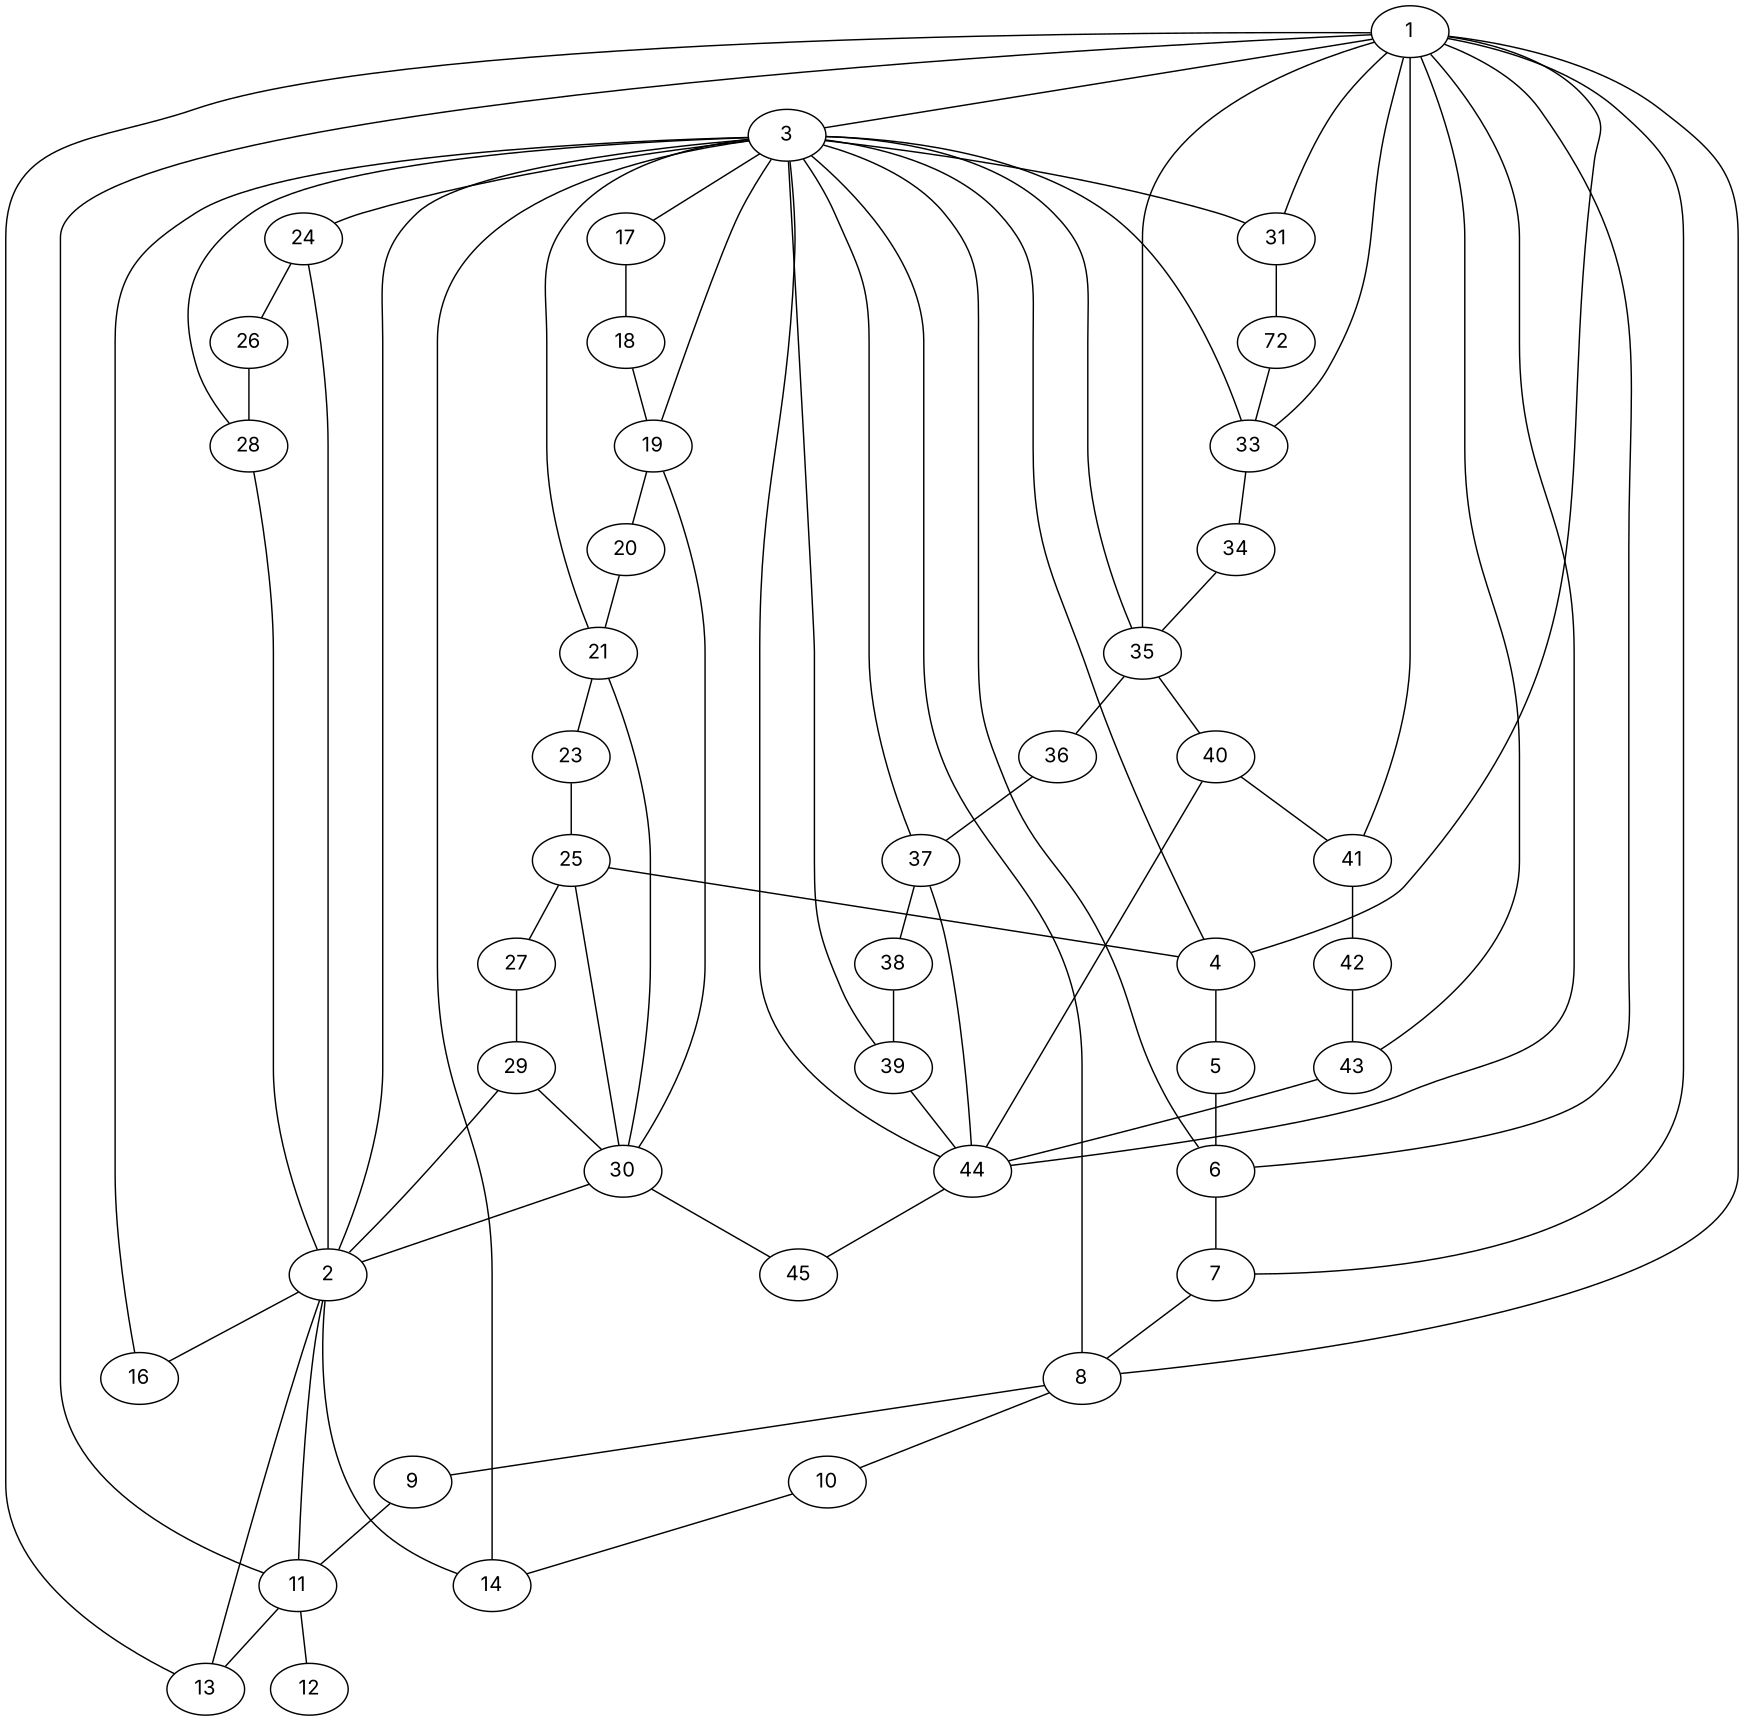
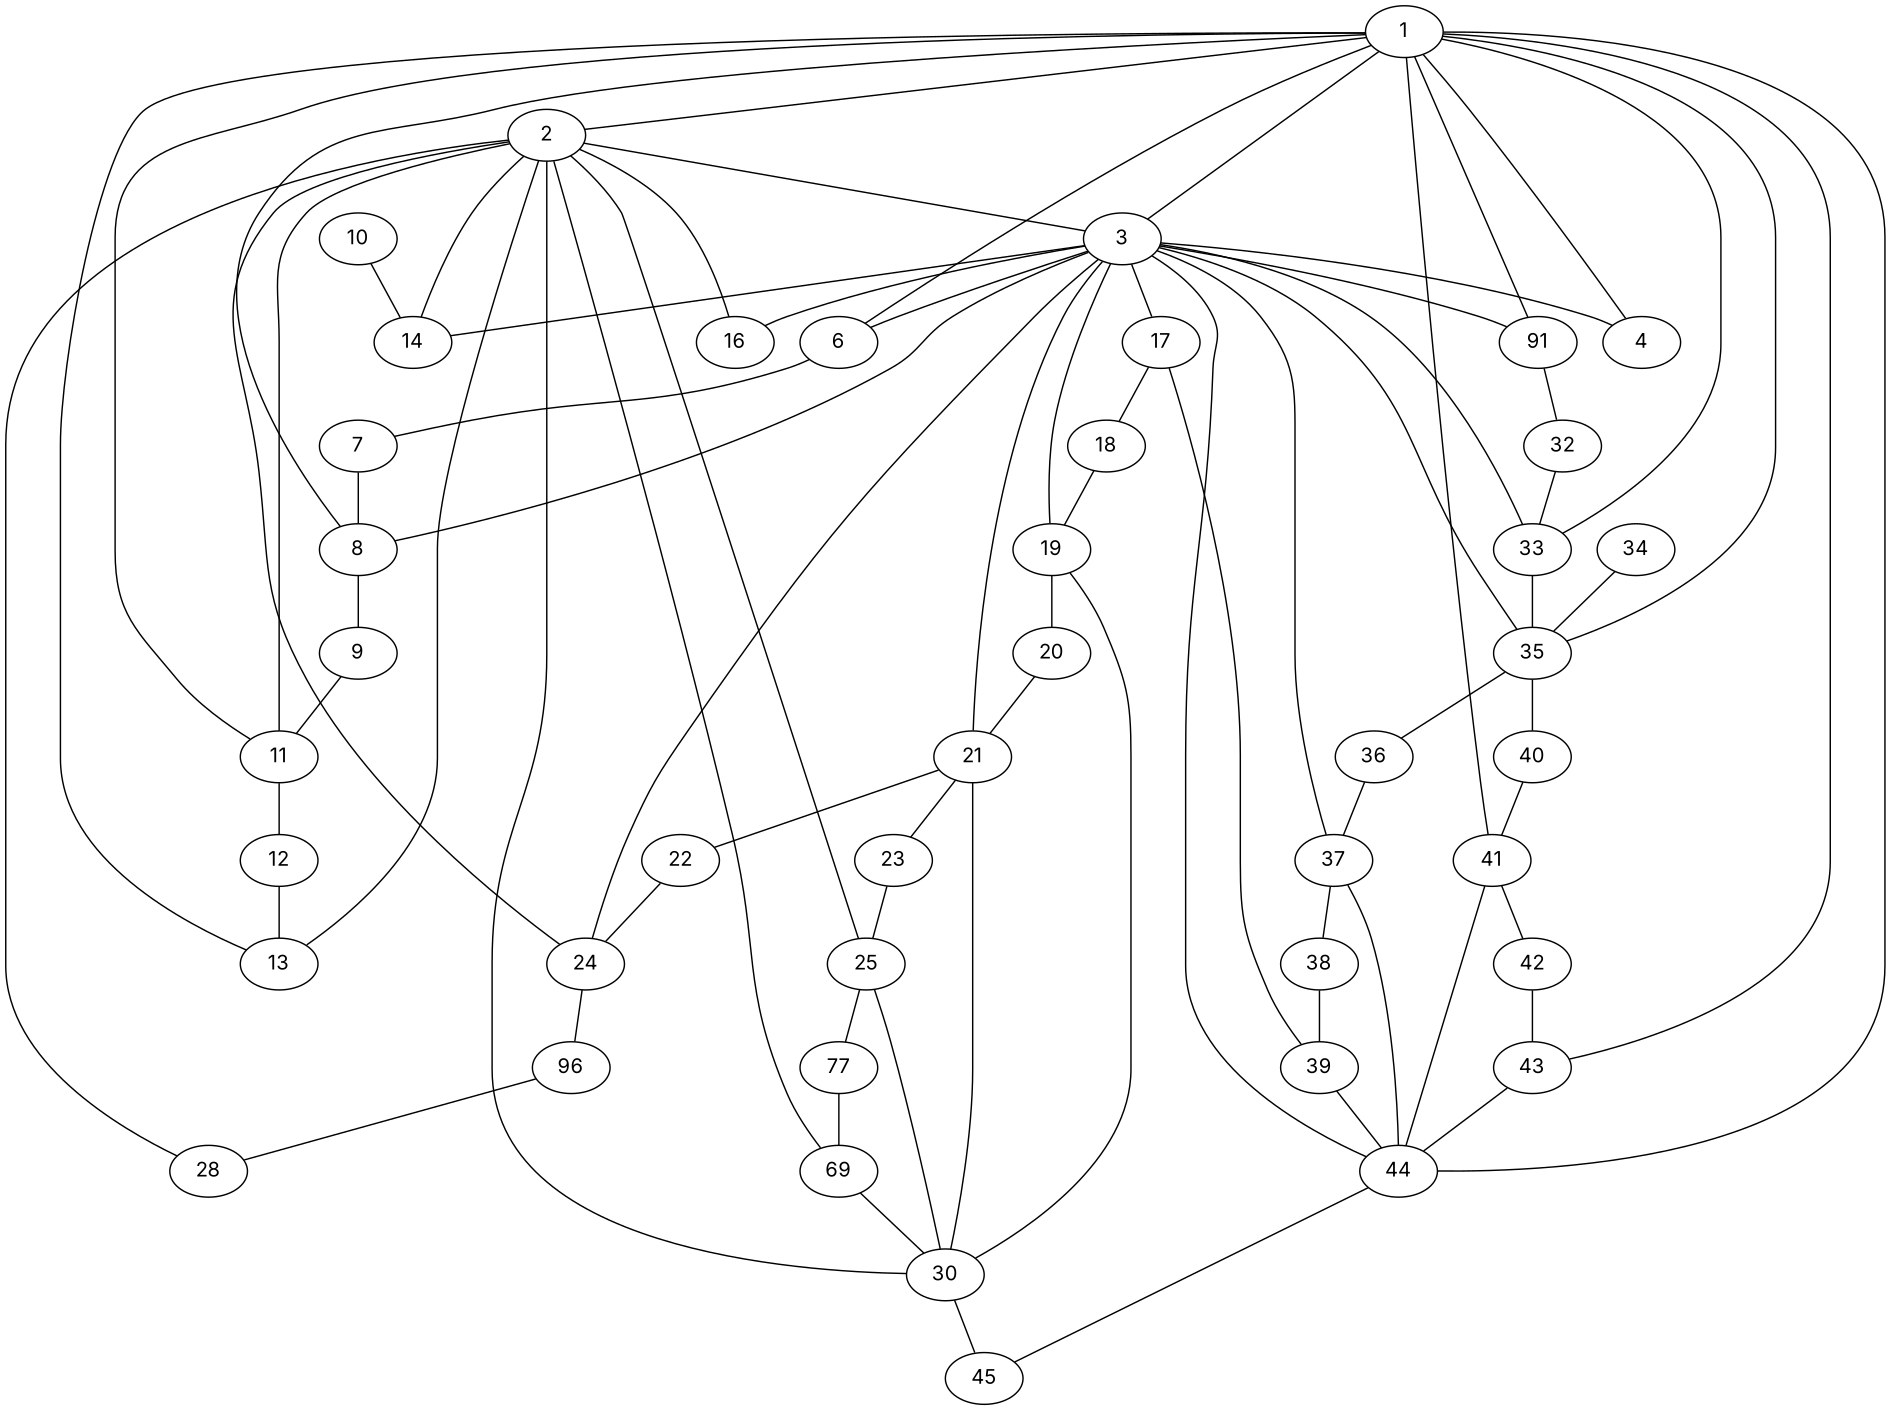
(339, 180) -> none
(1276, 239) -> (1538, 342)
(249, 342) -> (571, 1068)
(1276, 342) -> (1563, 446)
(1243, 498) -> (1532, 602)
(813, 610) -> (1239, 709)
(1684, 745) -> (976, 83)
none -> (681, 860)
(893, 912) -> (729, 539)
(517, 964) -> (839, 1068)
(1094, 964) -> (1445, 1016)
(517, 1068) -> (839, 1171)
(1216, 1068) -> none
(955, 1430) -> none
(252, 1637) -> (279, 912)
